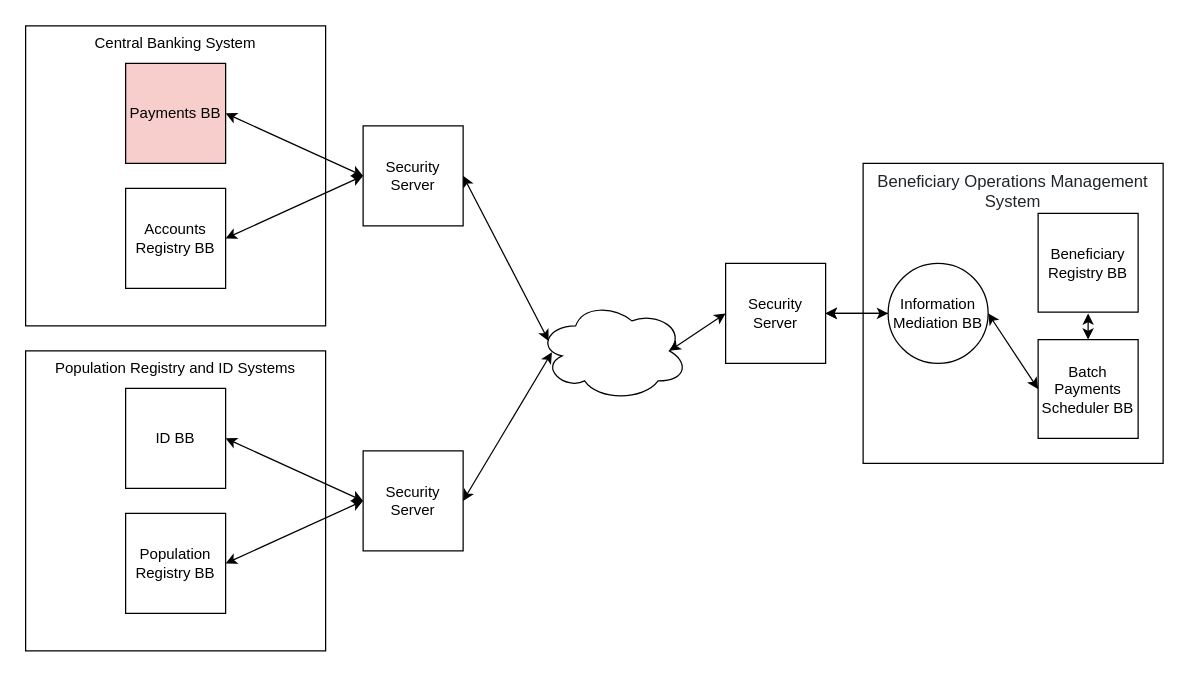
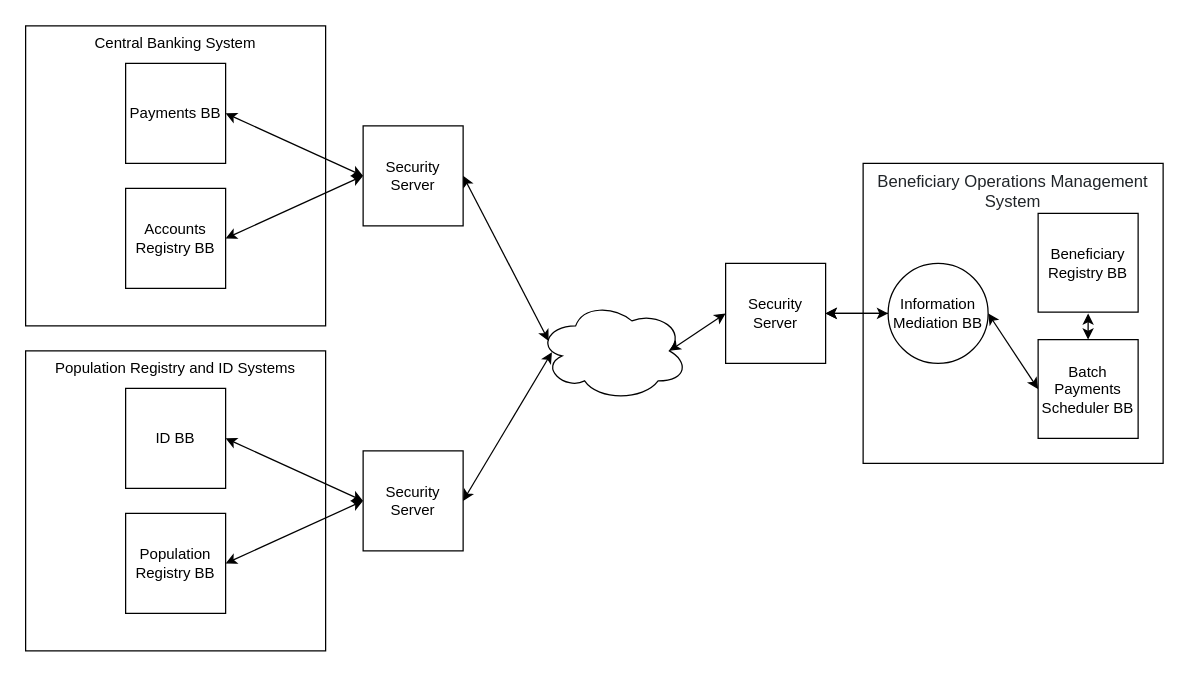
(176, 113) -> (176, 113)
